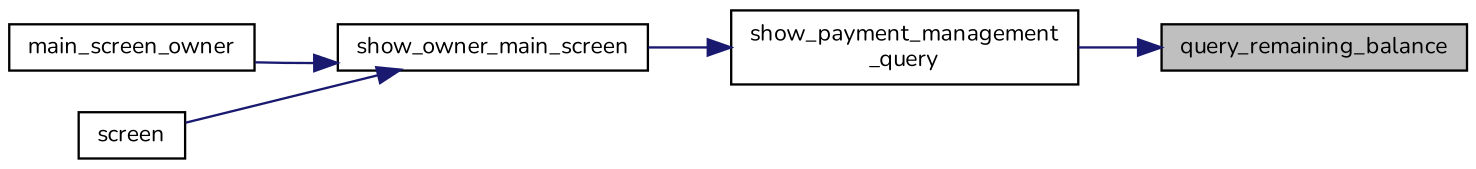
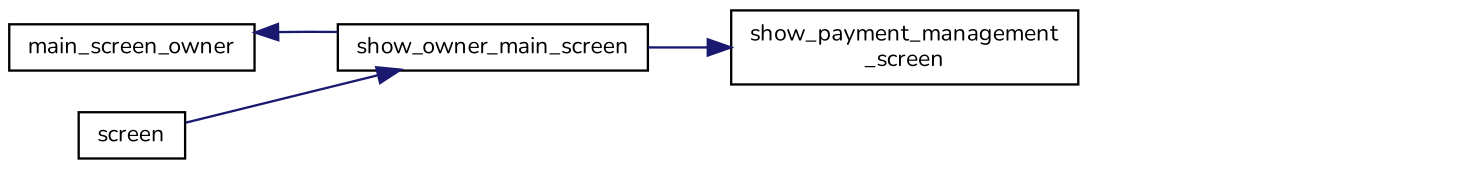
(905, 47) -> (905, 47)
(1314, 47) -> none
(284, 63) -> (308, 32)
